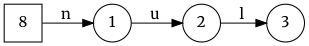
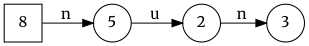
(244, 15) -> (244, 15)
(112, 23) -> (112, 23)
